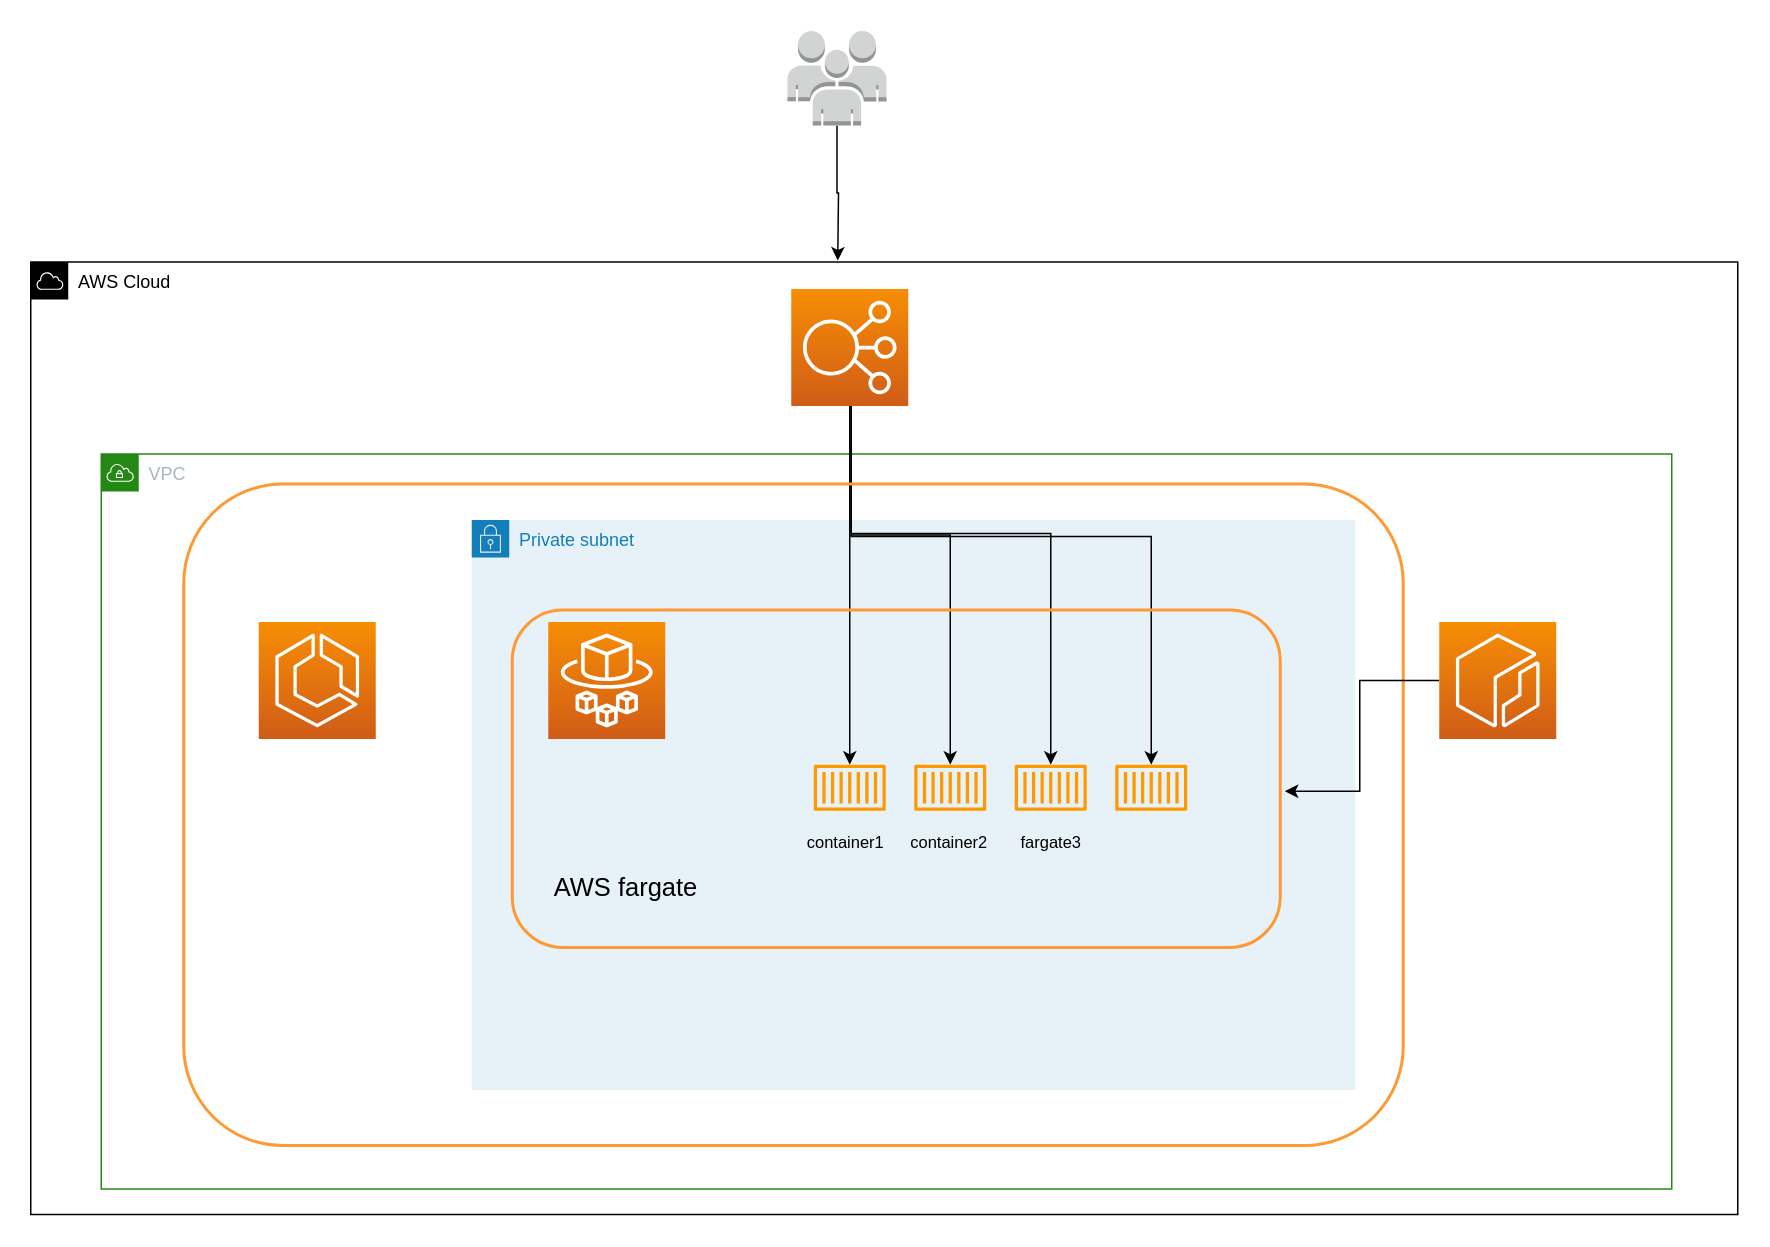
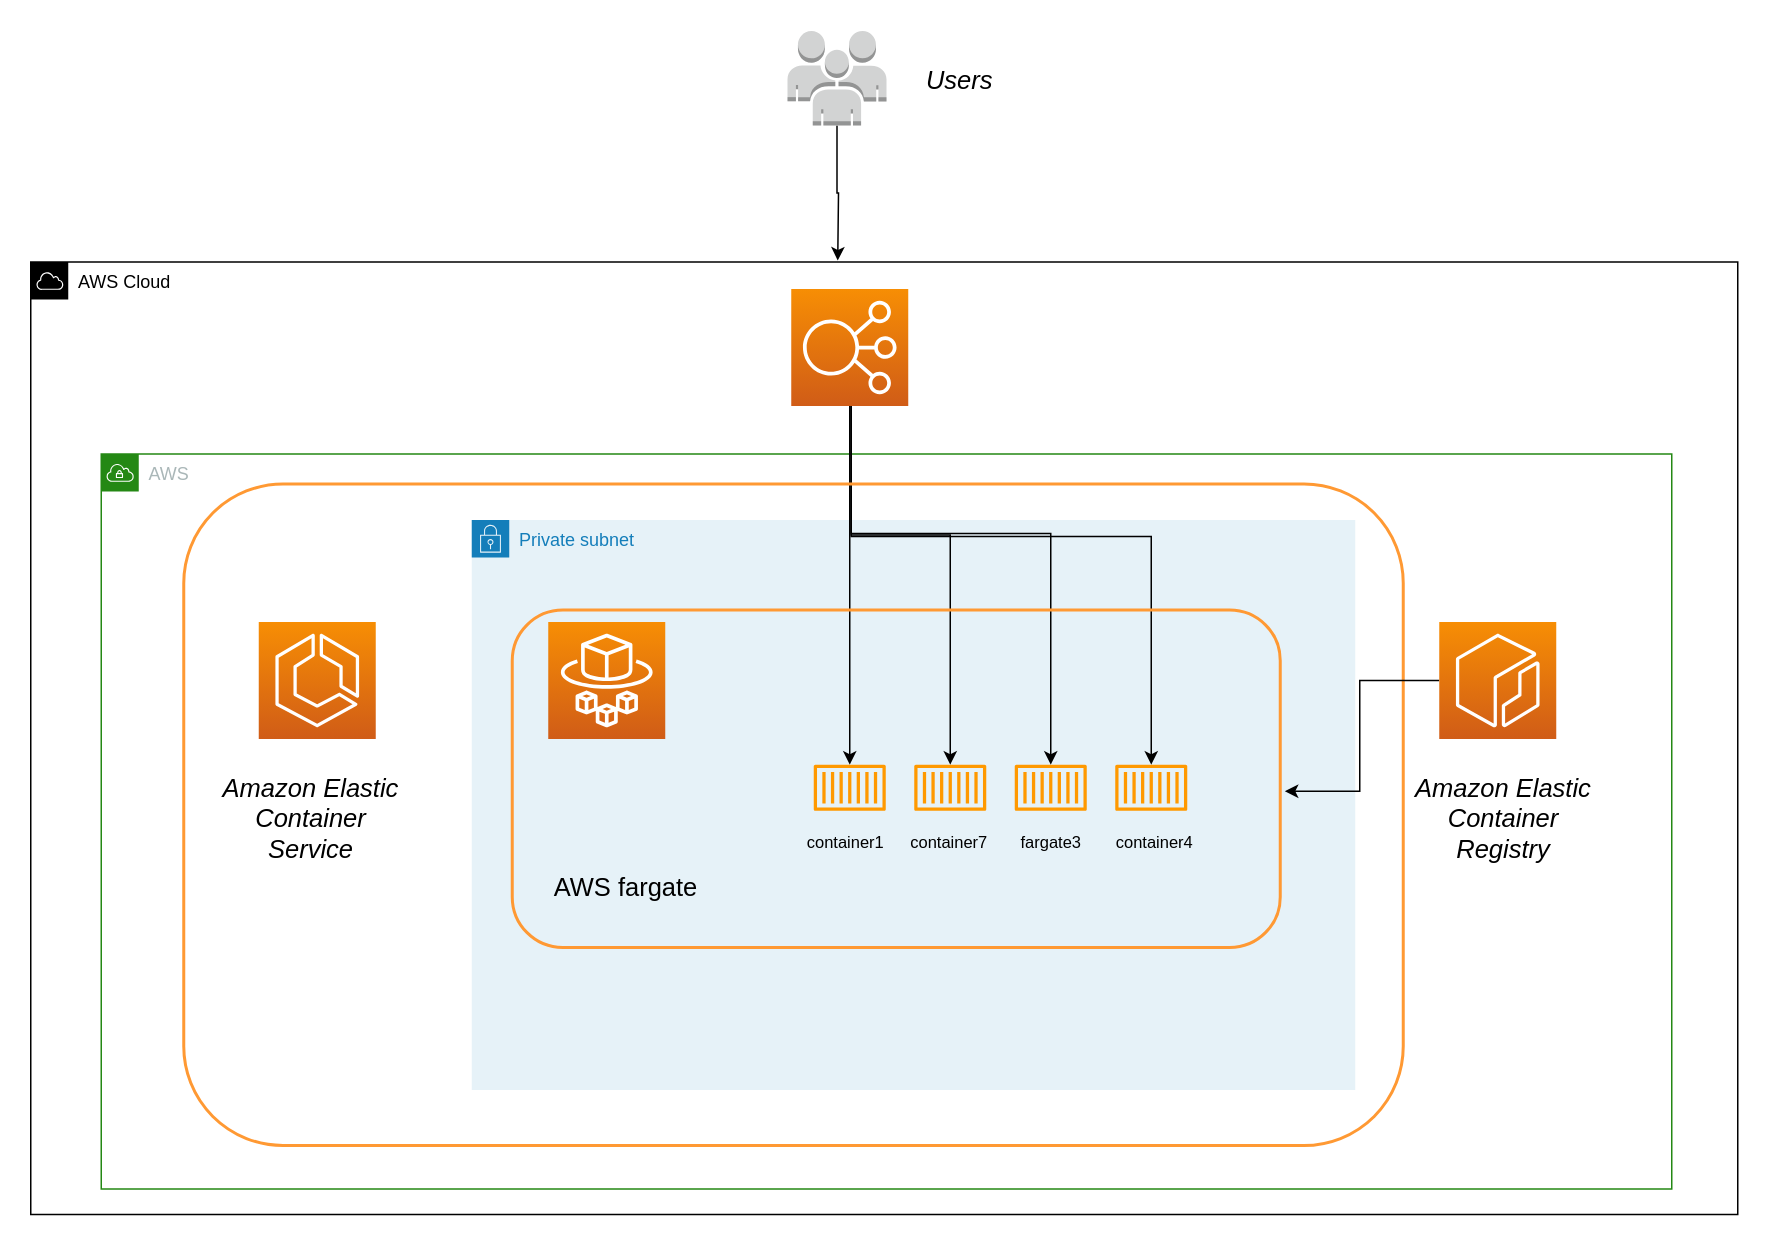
none -> (960, 82)
(164, 475) -> (164, 475)
none -> (311, 820)
none -> (1504, 820)
(950, 842) -> (950, 842)
none -> (1155, 842)
